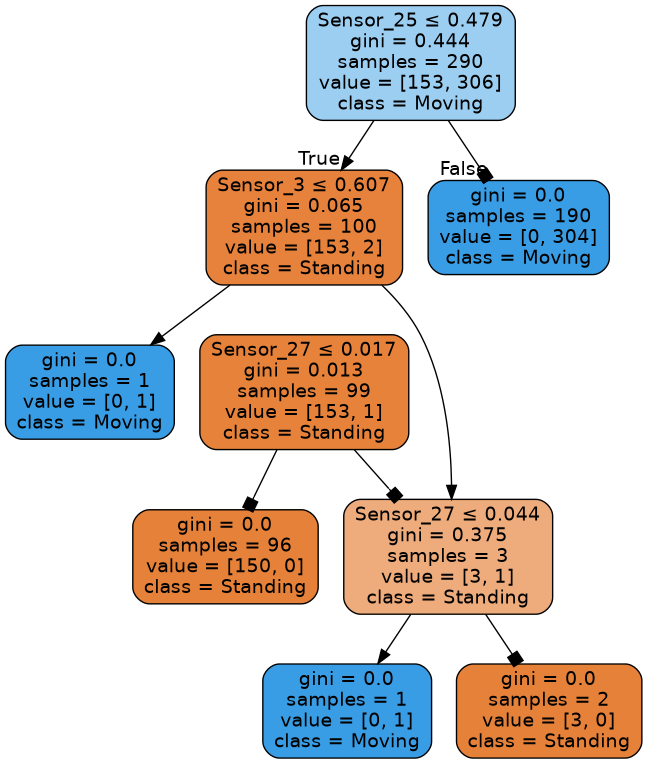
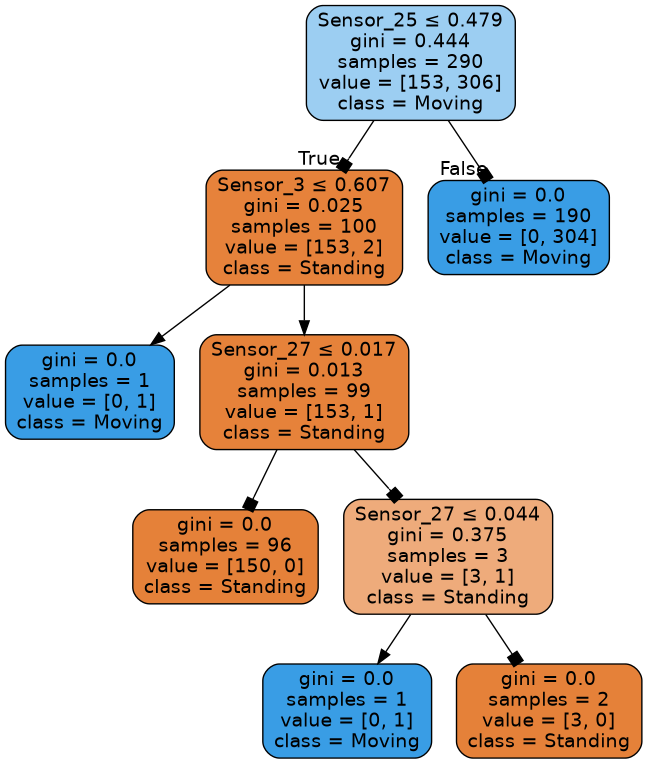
(361, 139) -> (361, 139)
(304, 206) -> (304, 206)
(437, 377) -> (304, 303)
